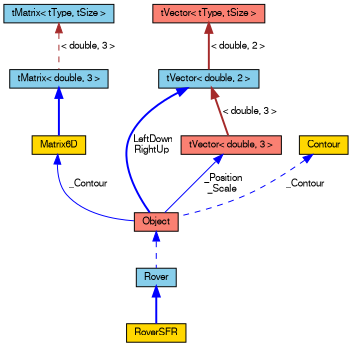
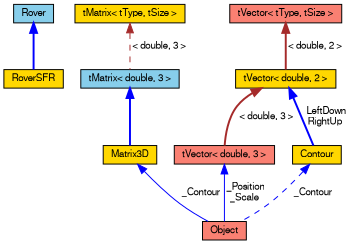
(59, 14) -> (130, 14)
(209, 79) -> (286, 79)
(128, 144) -> (303, 122)
(59, 145) -> (130, 155)
(156, 255) -> none
